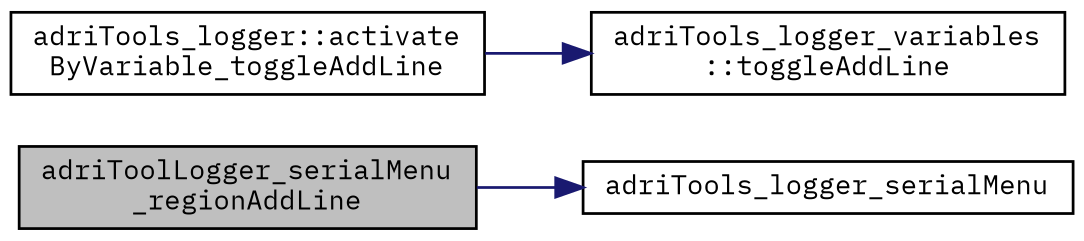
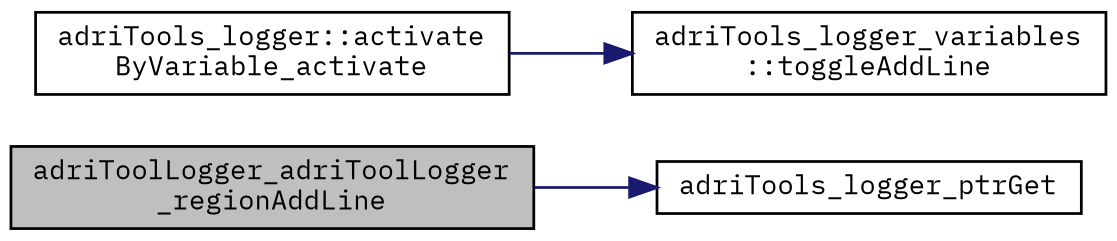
(248, 53) -> (272, 53)
(248, 188) -> (272, 188)
(828, 188) -> (869, 188)
